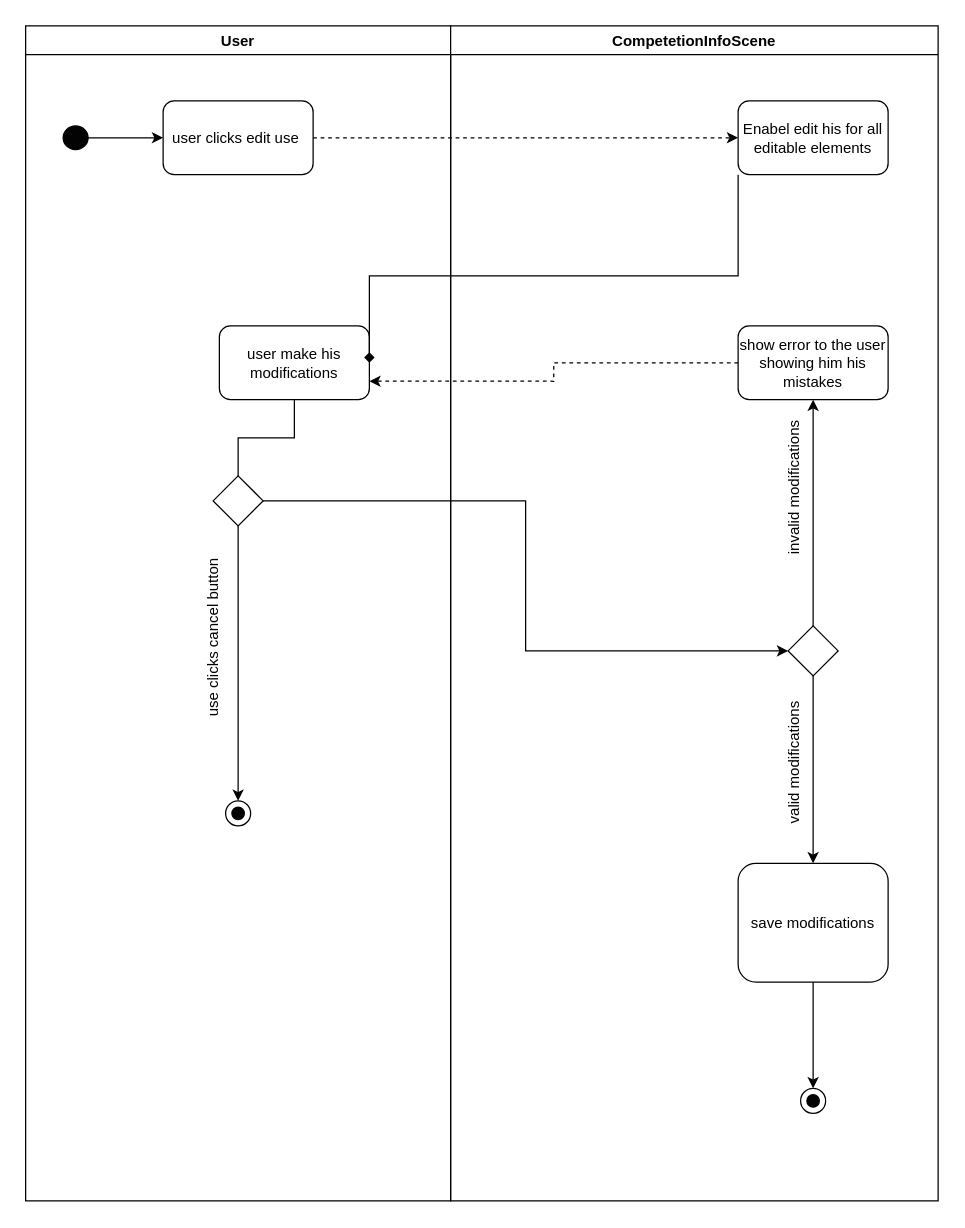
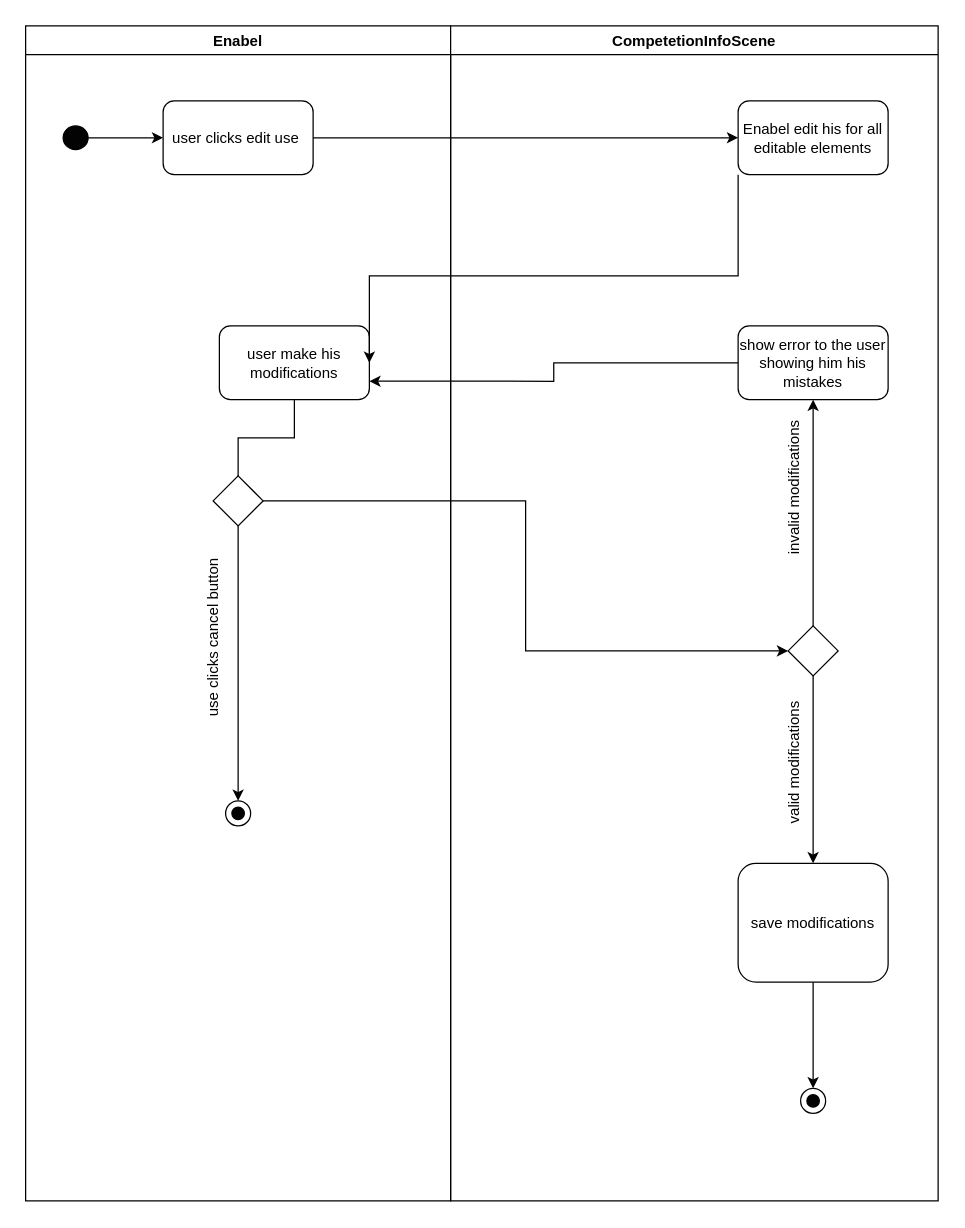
(238, 41) -> (238, 41)
(521, 138) -> (521, 138)
(369, 352) -> (369, 353)
(554, 368) -> (554, 368)
